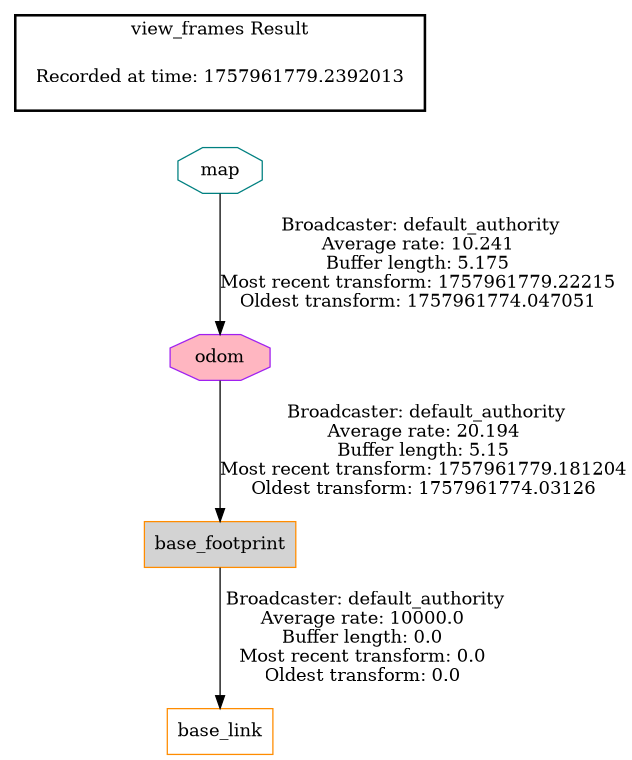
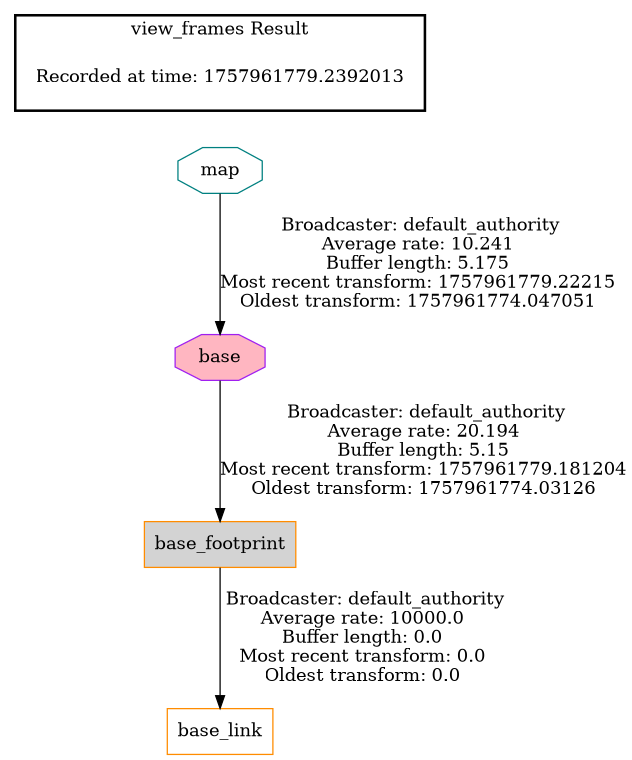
(220, 357) -> (220, 357)
